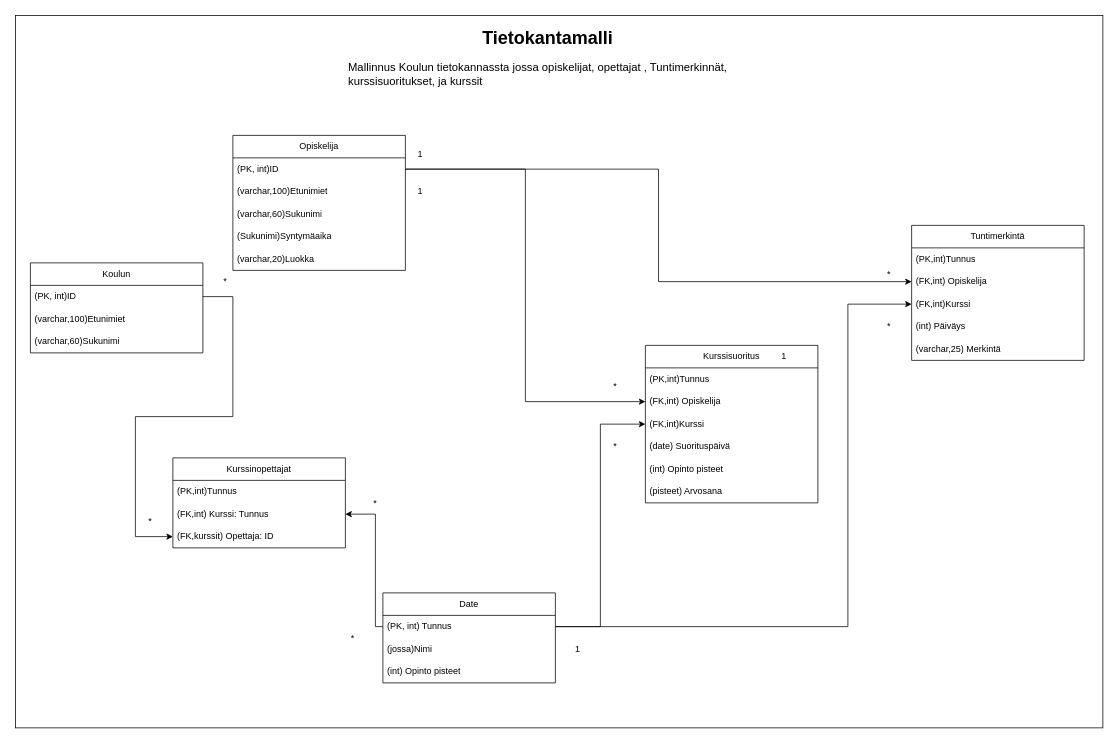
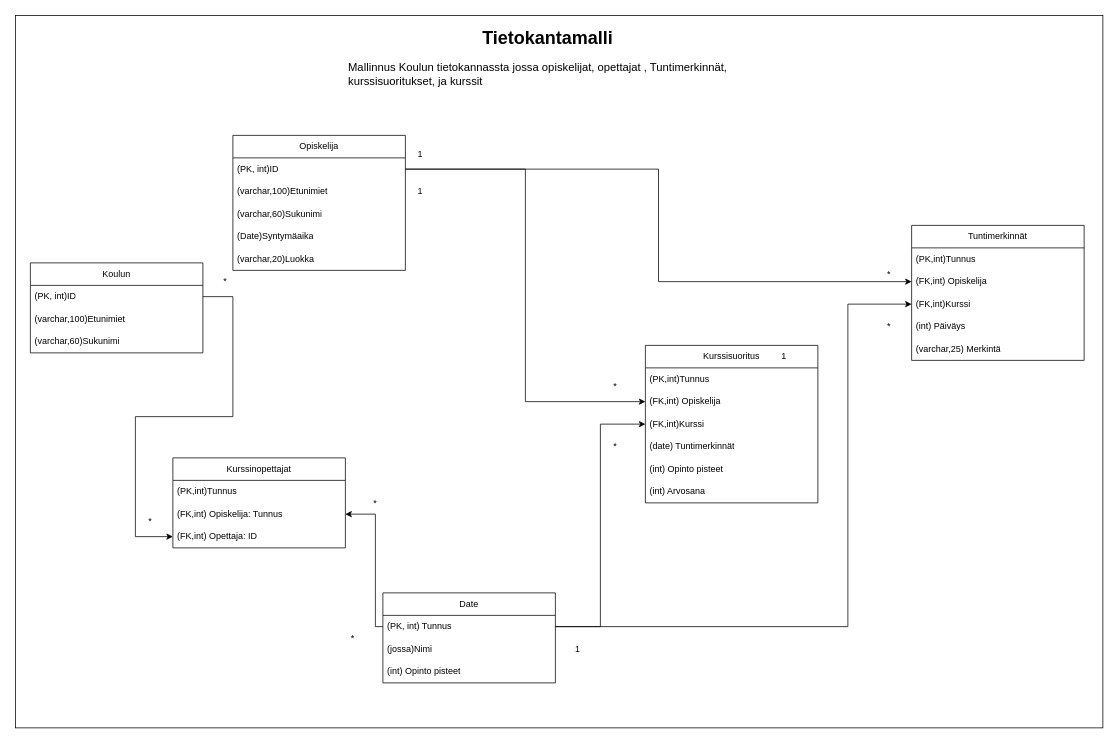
(287, 237) -> (279, 237)
(998, 237) -> (998, 237)
(697, 447) -> (699, 447)
(693, 492) -> (683, 492)
(228, 514) -> (236, 514)
(235, 537) -> (224, 537)
